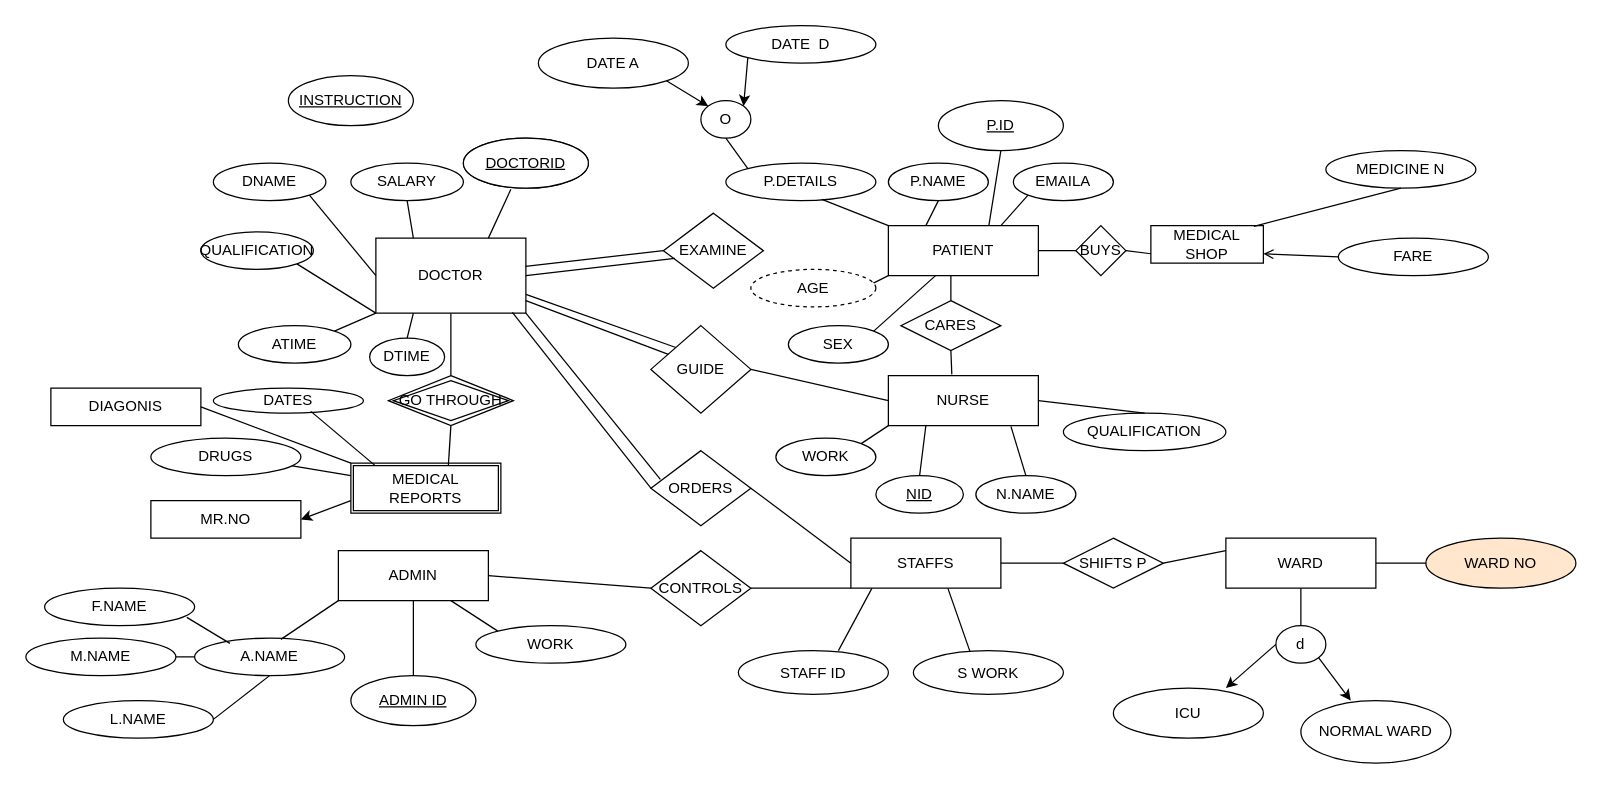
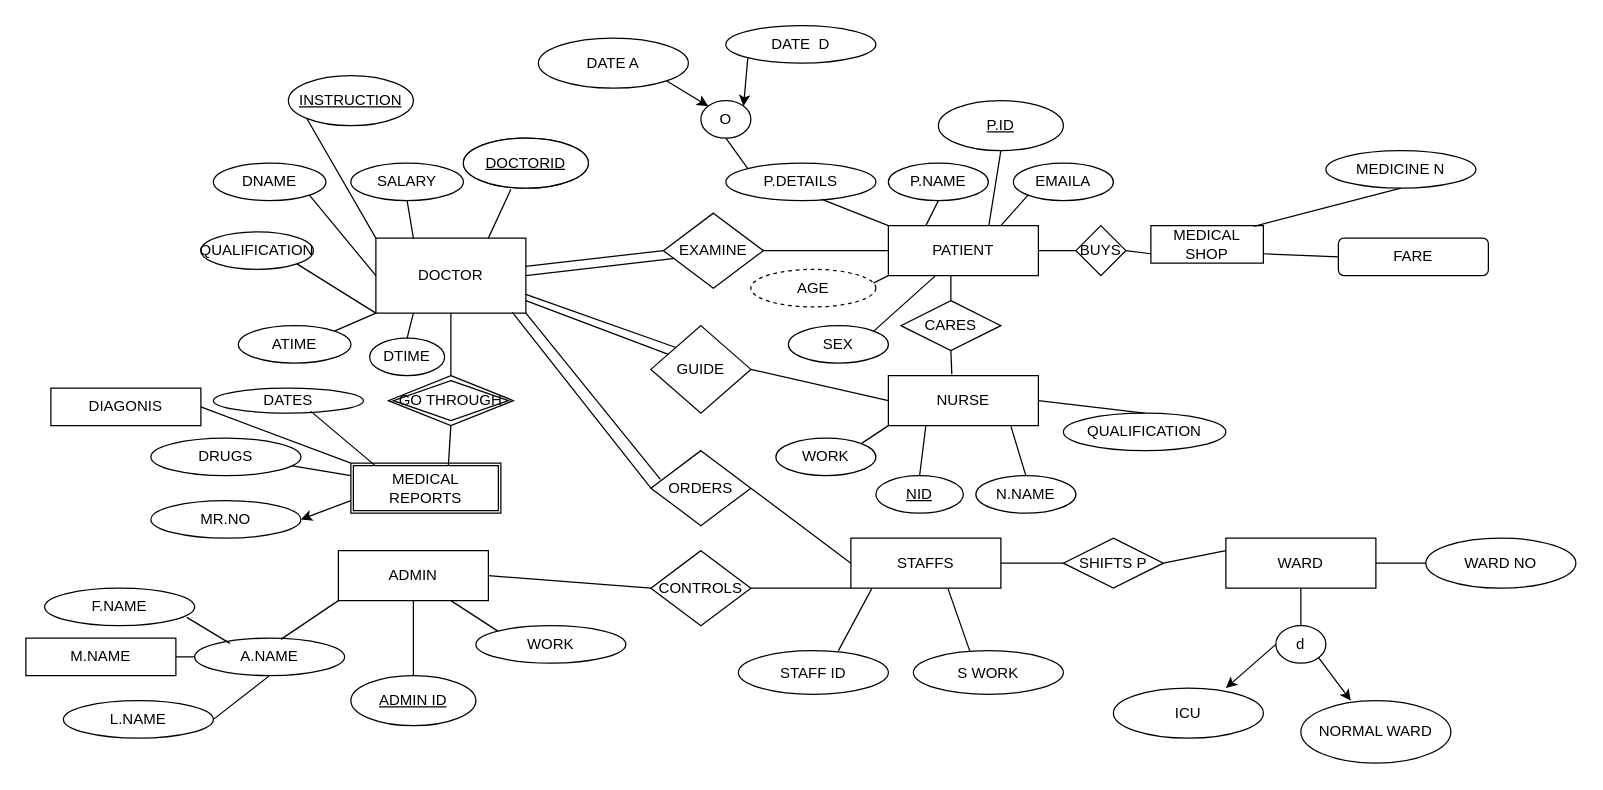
none -> (341, 178)
none -> (825, 251)
(1269, 254) -> (1268, 254)
(1413, 257) -> (1413, 257)
(226, 519) -> (226, 519)
(1501, 563) -> (1501, 563)
(101, 657) -> (101, 657)
